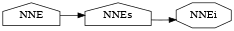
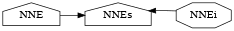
(160, 20) -> (166, 11)
